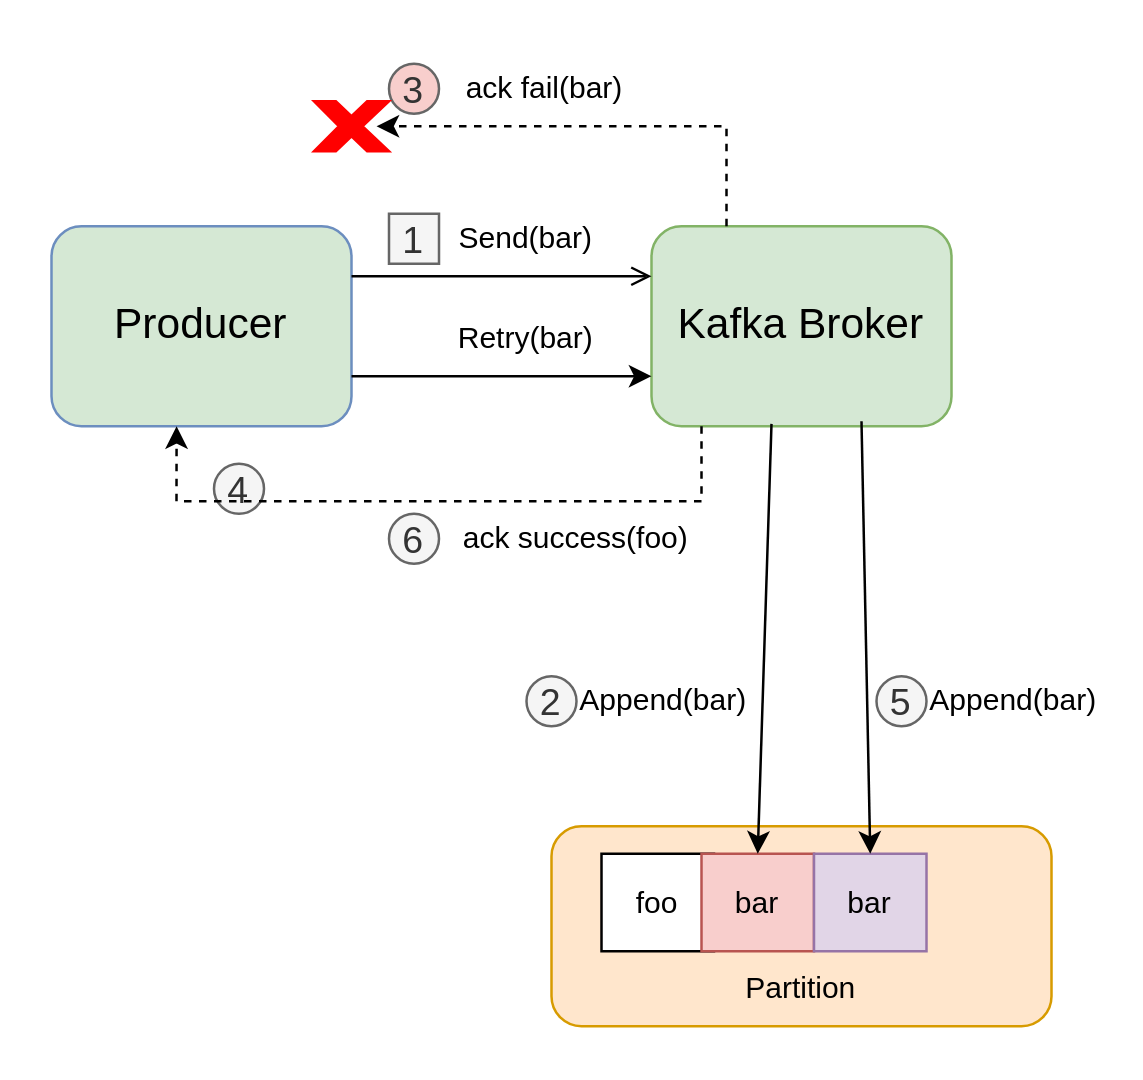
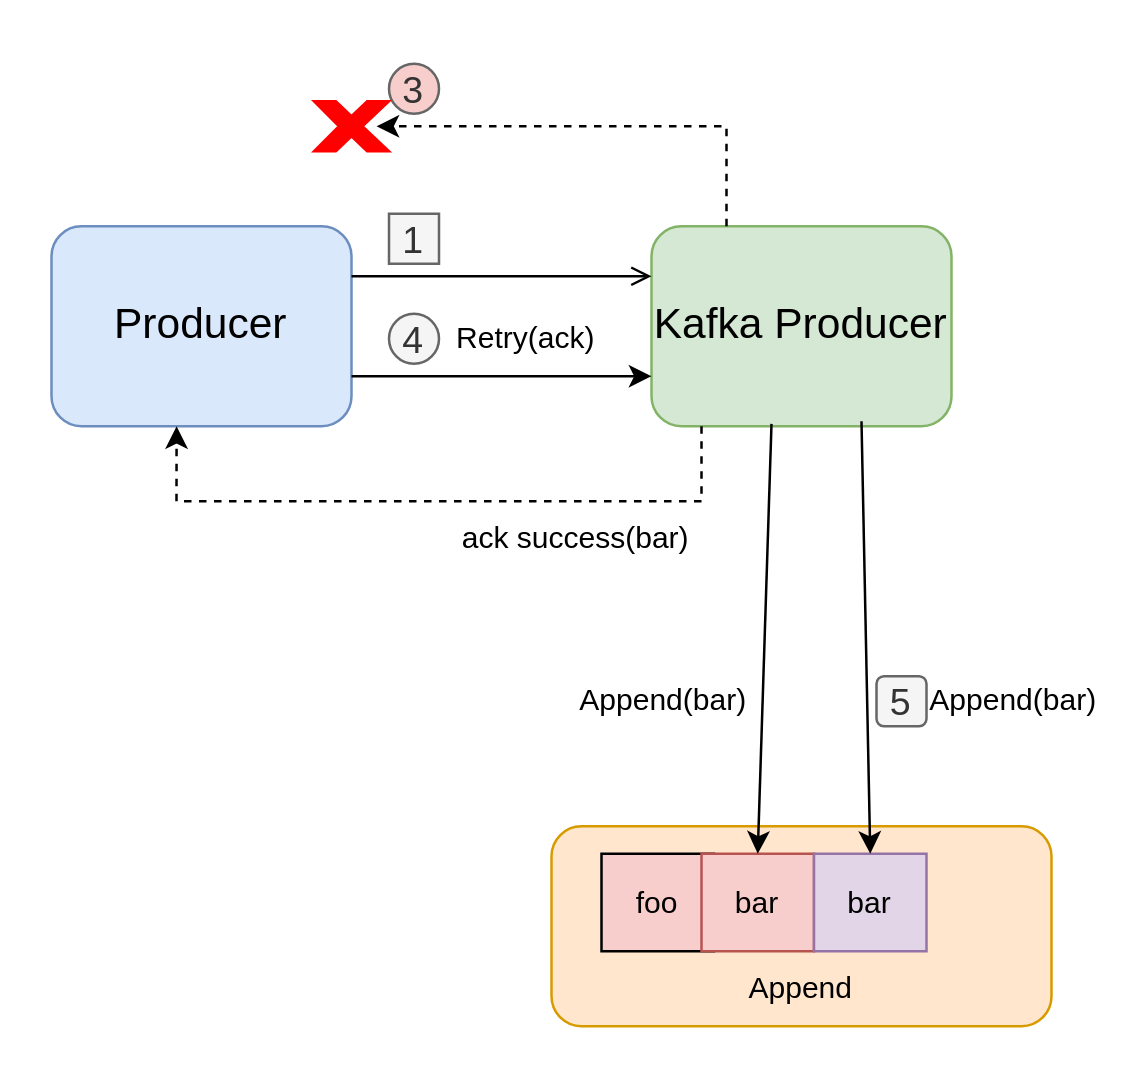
(545, 89) -> none
(526, 239) -> none
(201, 326) -> (201, 326)
(801, 326) -> (801, 326)
(526, 339) -> (526, 339)
(239, 489) -> (414, 339)
(414, 539) -> none
(576, 539) -> (576, 539)
(551, 701) -> none
(901, 701) -> (901, 701)
(658, 903) -> (658, 903)
(801, 989) -> (801, 989)
